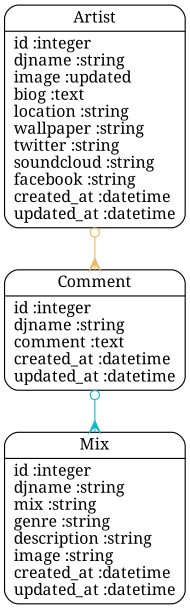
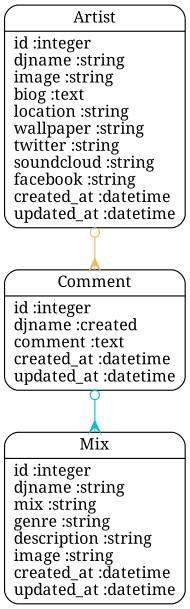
(73, 78) -> (64, 78)
(69, 325) -> (76, 325)
